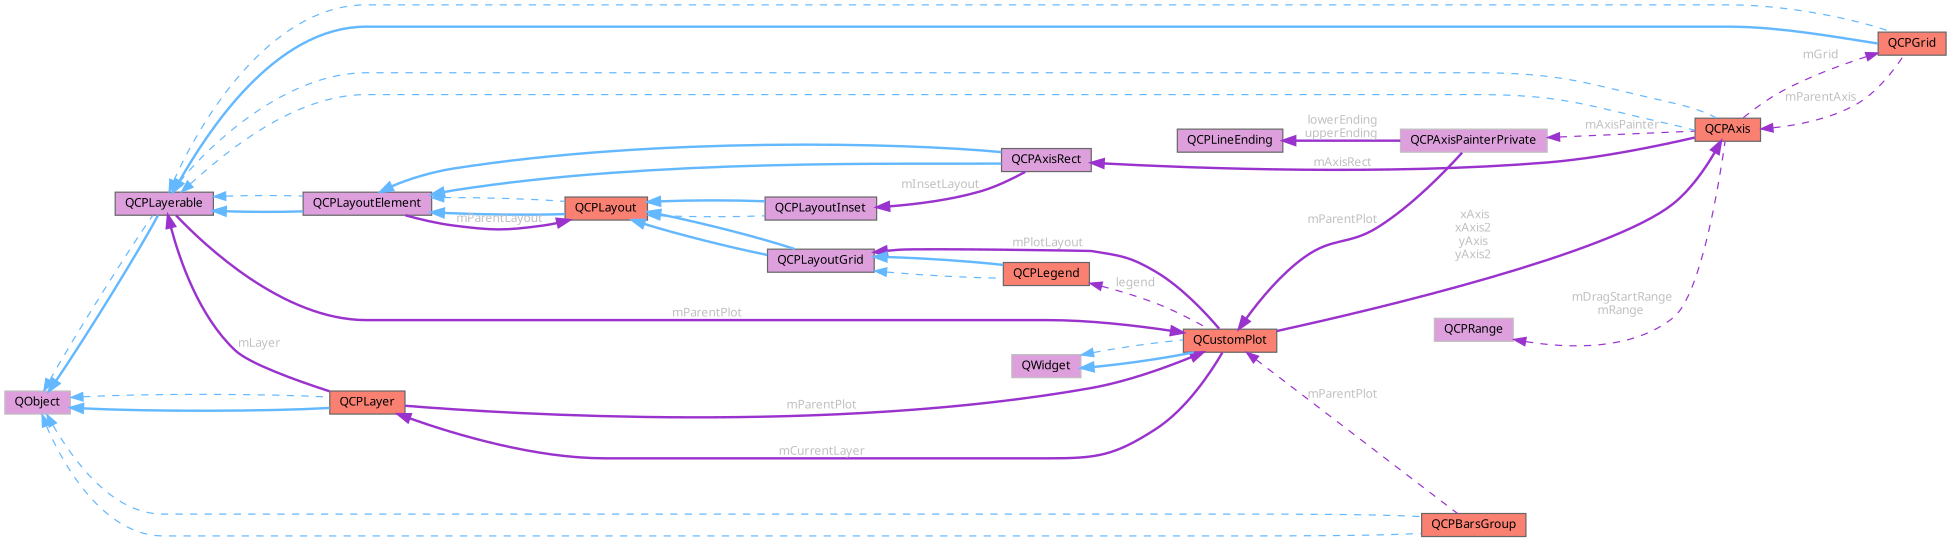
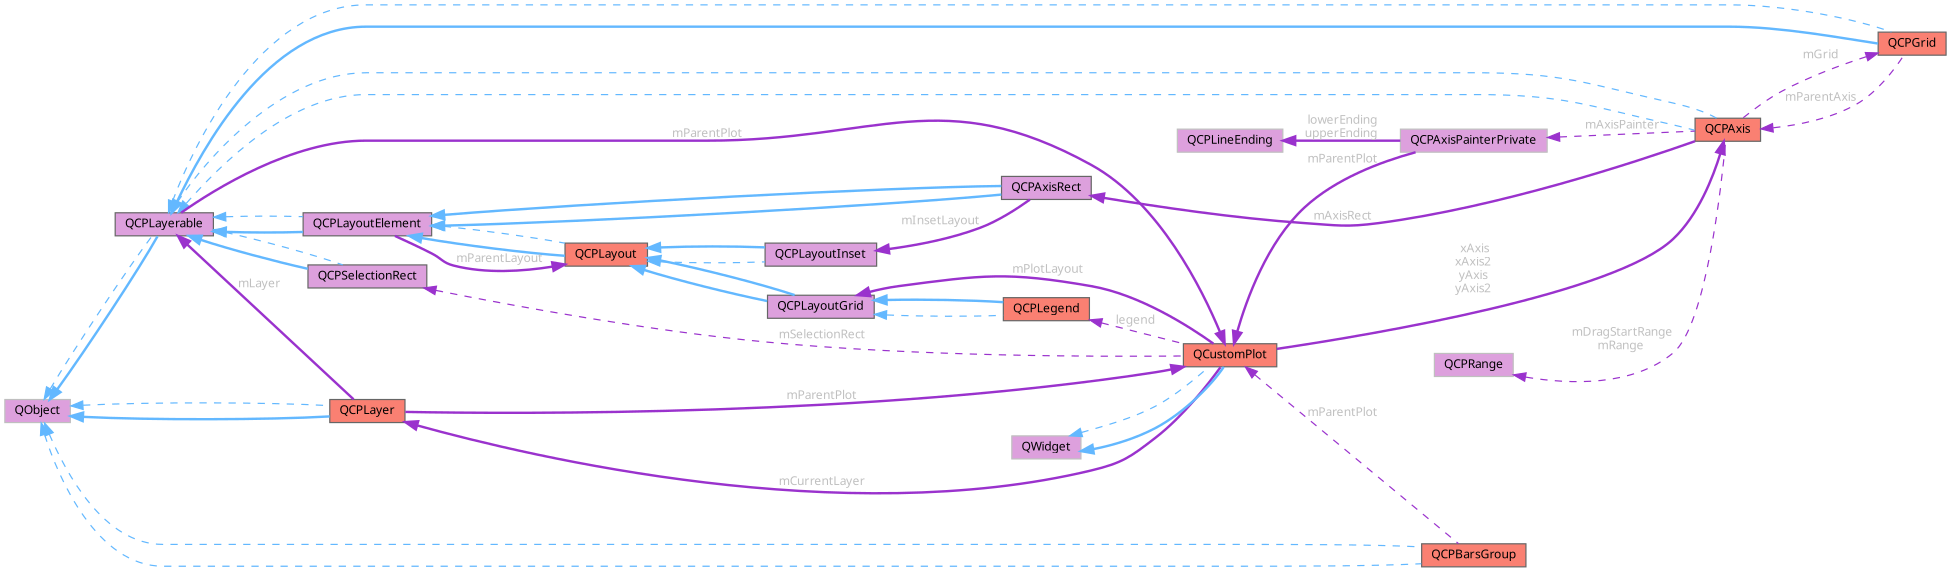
(1230, 141) -> (1230, 141)
none -> (367, 276)
